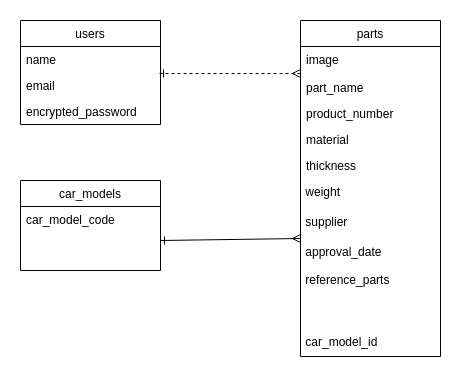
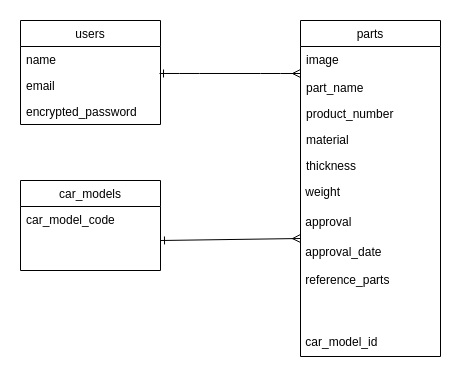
(230, 73) -> (230, 73)
(326, 223) -> (328, 223)
